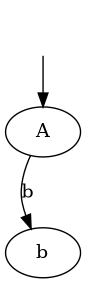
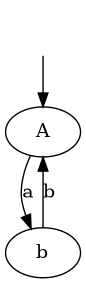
(28, 192) -> (28, 192)
none -> (43, 199)
